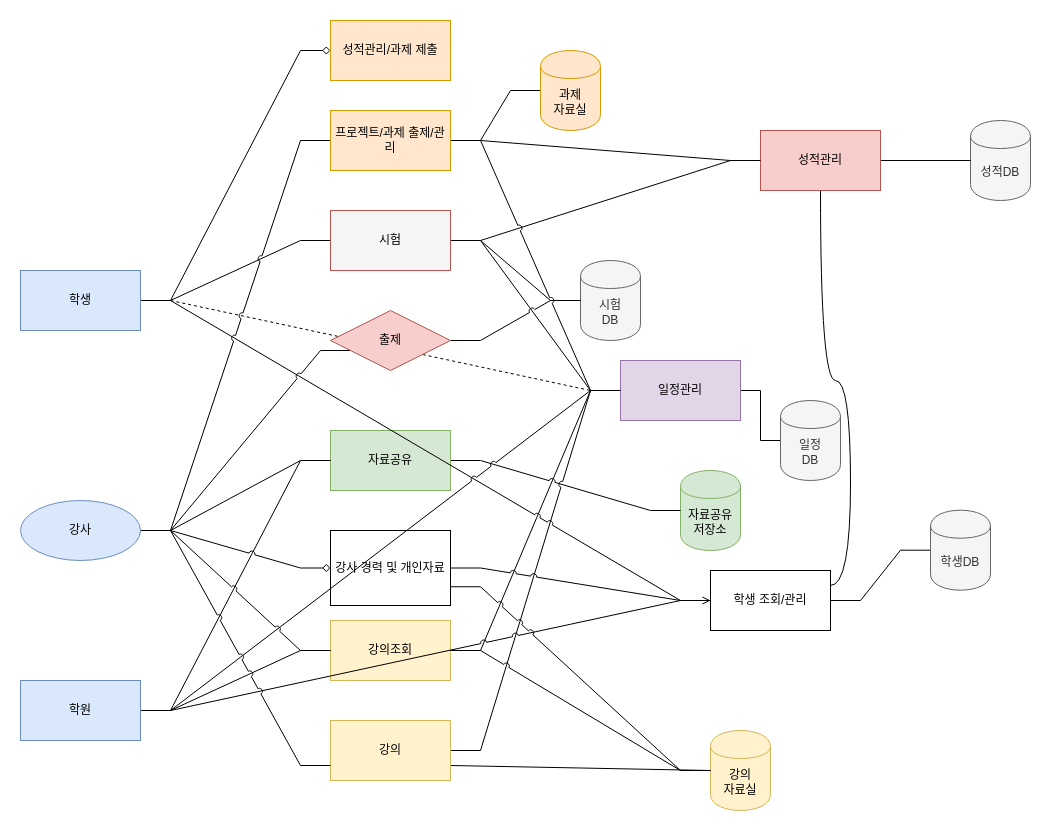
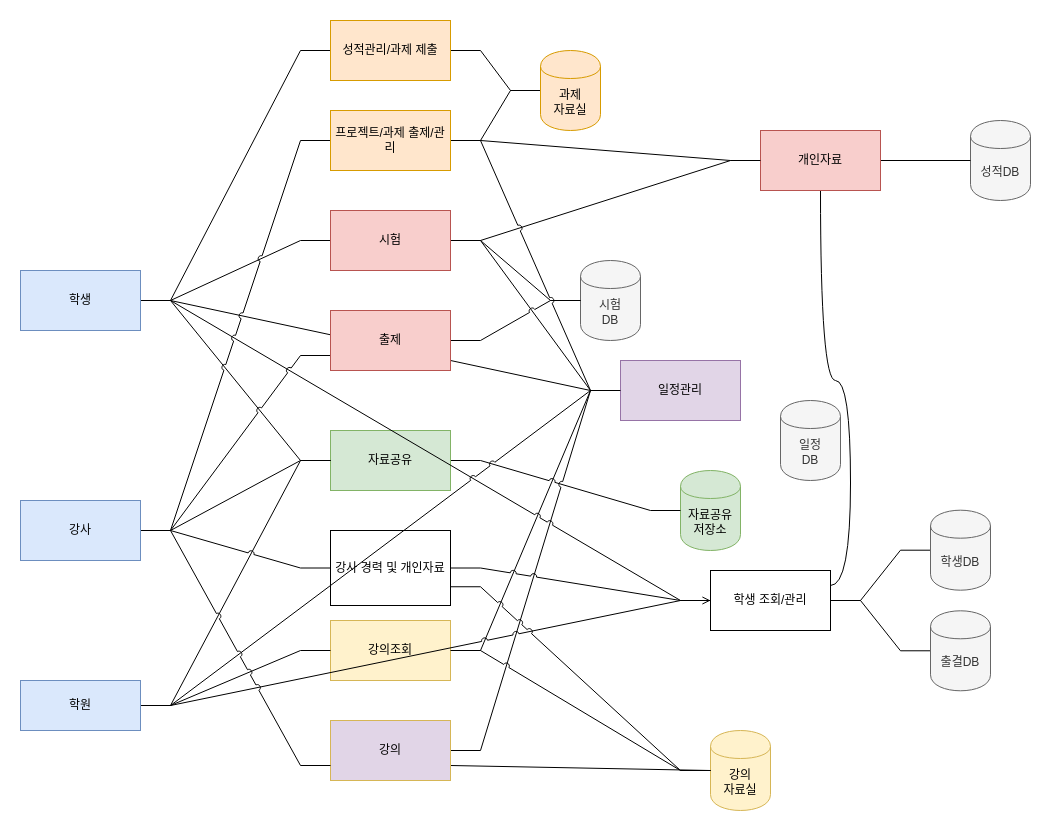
(322, 51) -> (326, 51)
none -> (485, 57)
(821, 161) -> (821, 161)
(391, 241) -> (391, 241)
(391, 341) -> (391, 341)
(503, 372) -> (503, 372)
none -> (236, 381)
(761, 416) -> none
(81, 531) -> (81, 531)
(322, 568) -> (326, 568)
(225, 581) -> none
none -> (891, 638)
none -> (961, 651)
(81, 711) -> (81, 706)
(391, 751) -> (391, 751)
